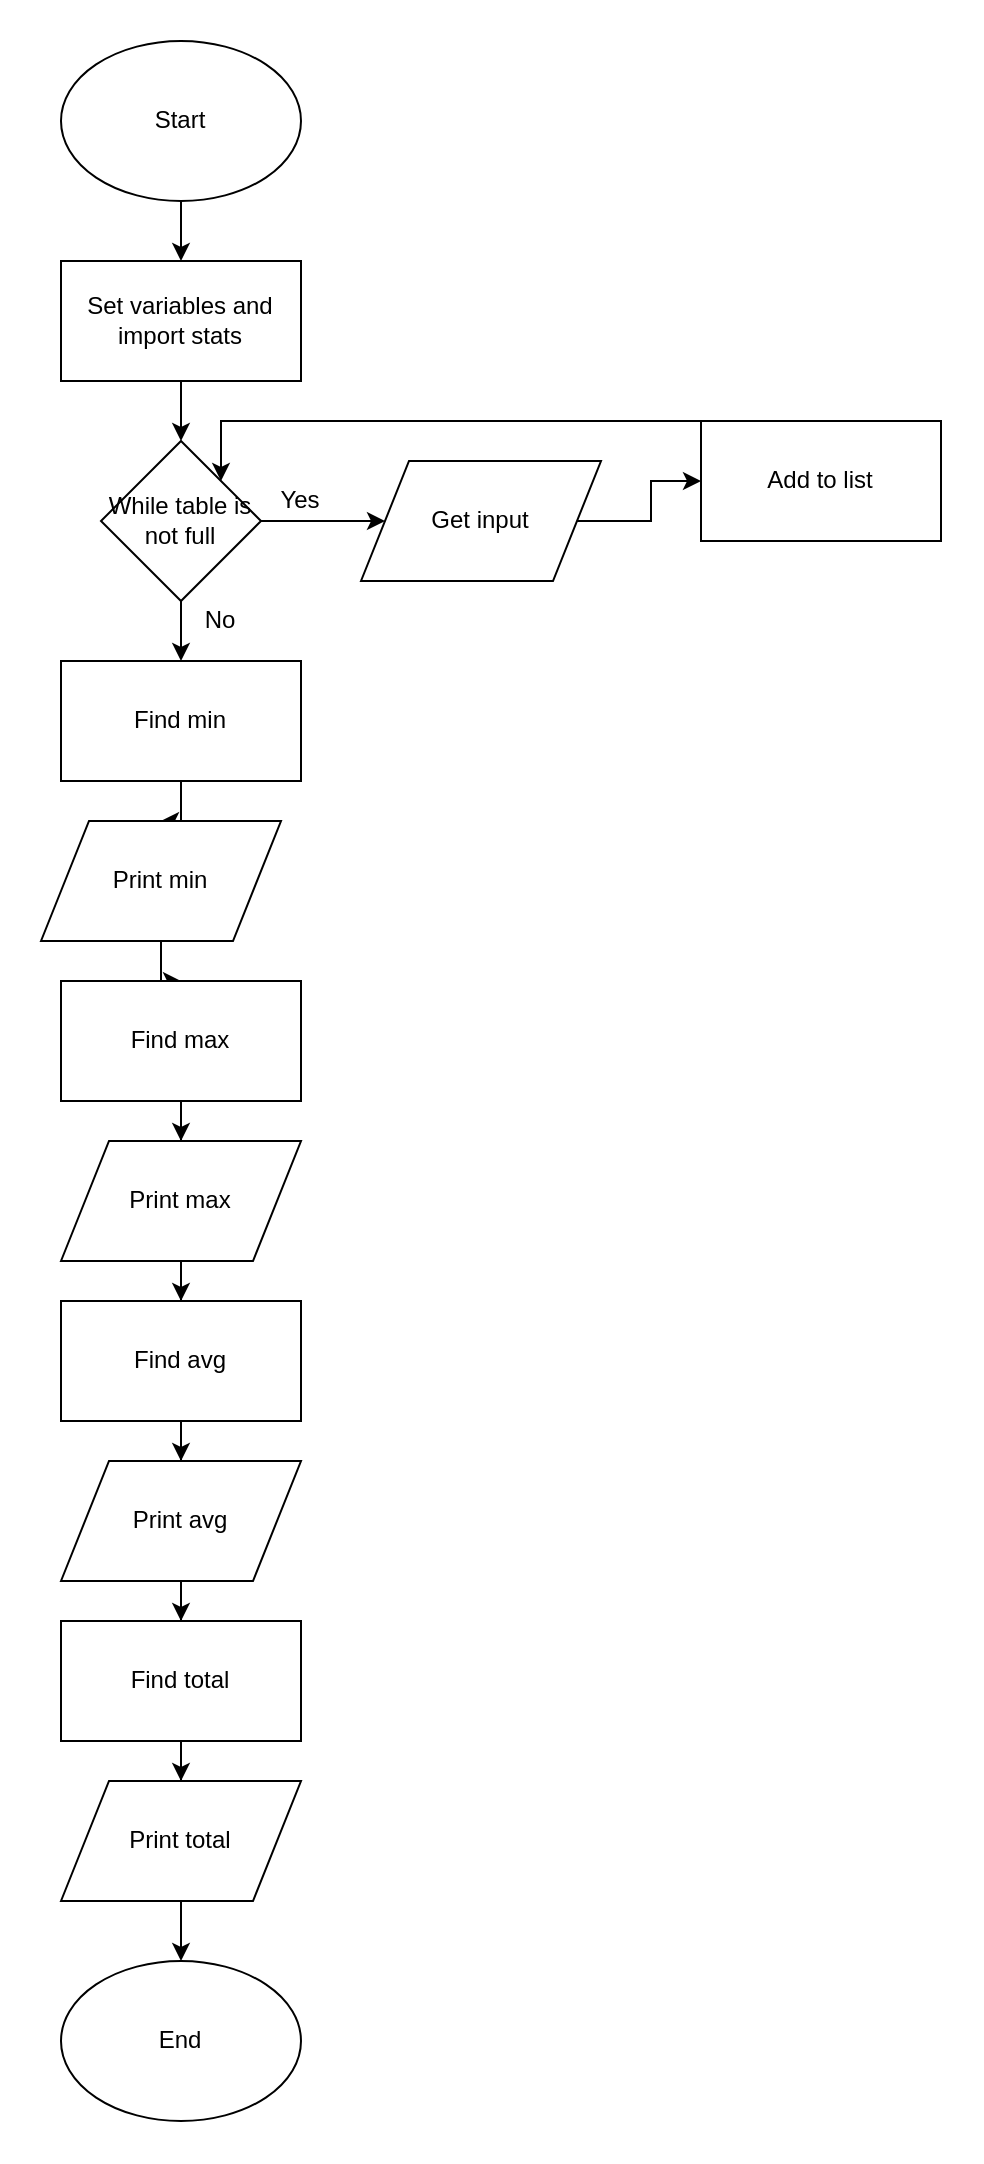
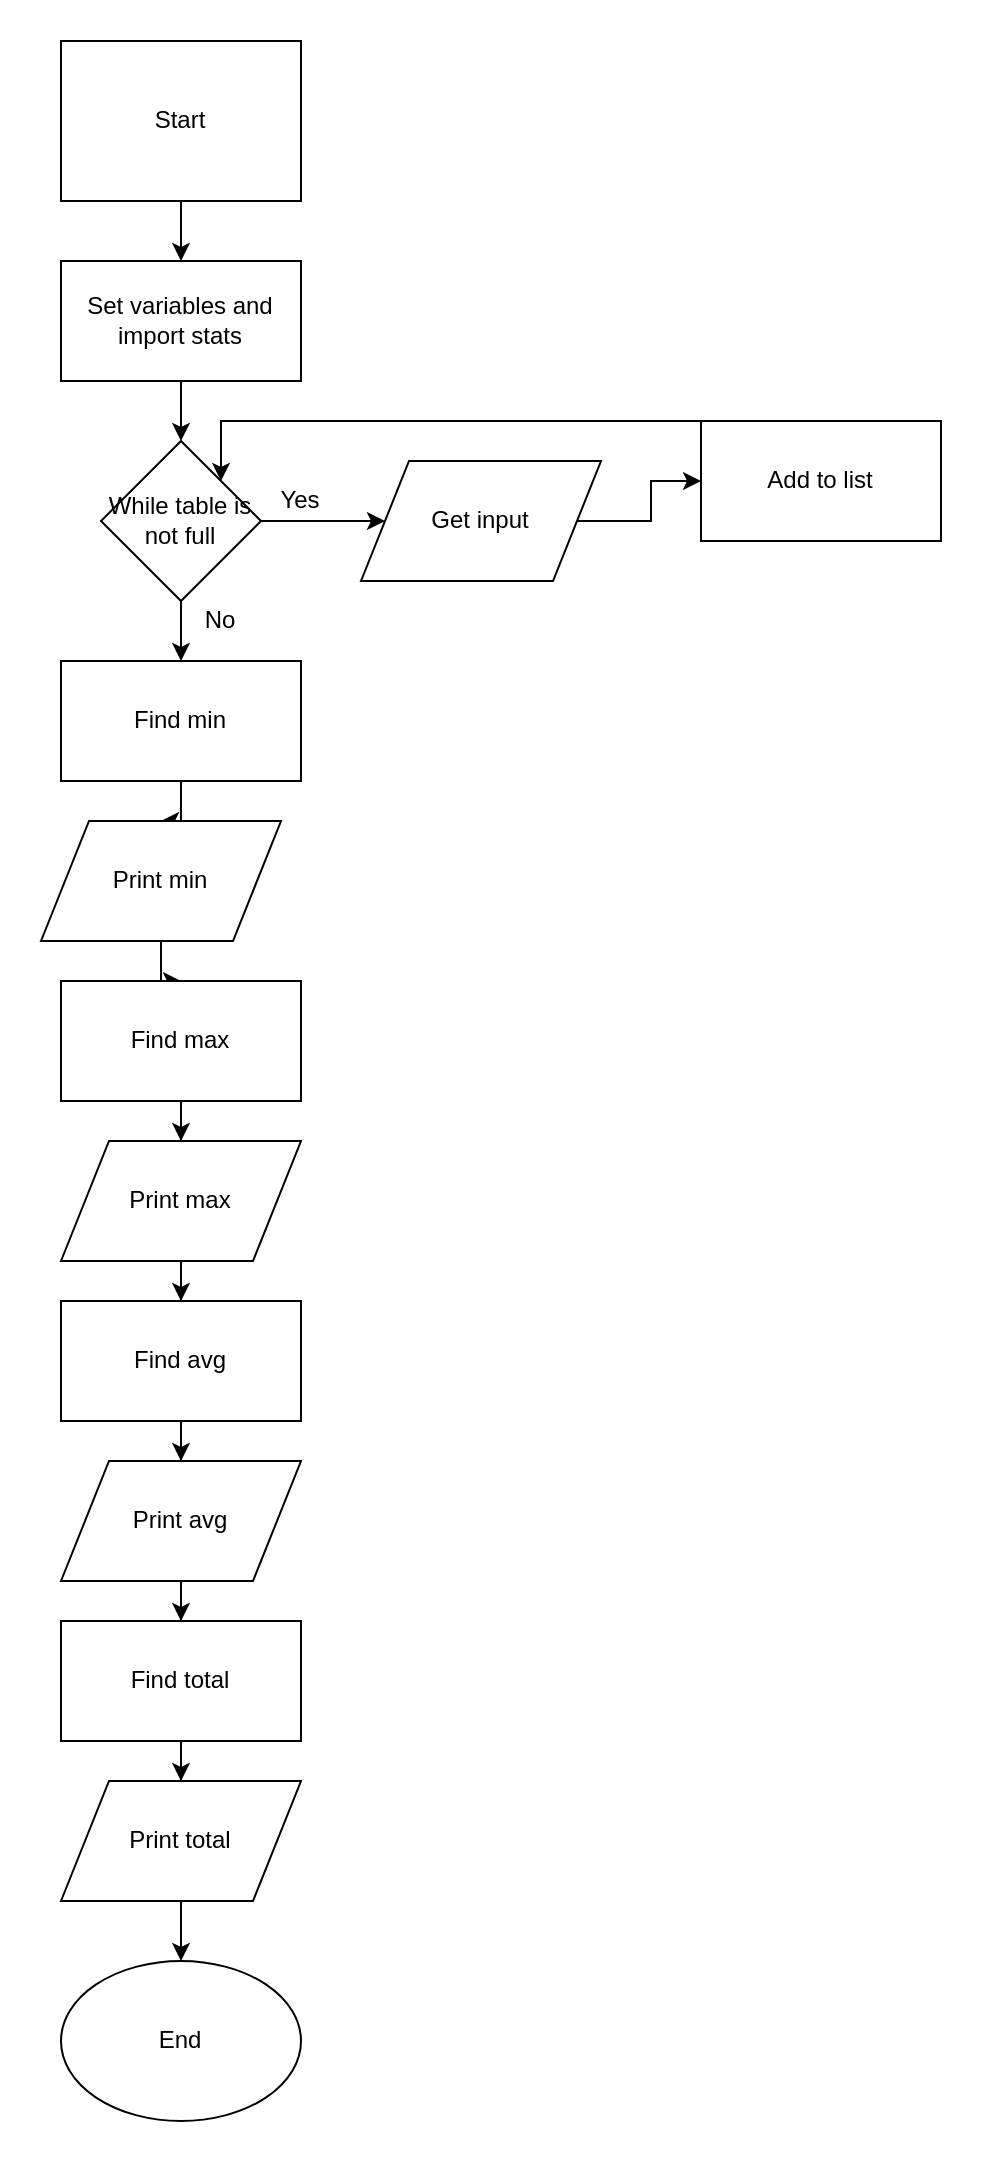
(181, 121) -> (181, 121)
